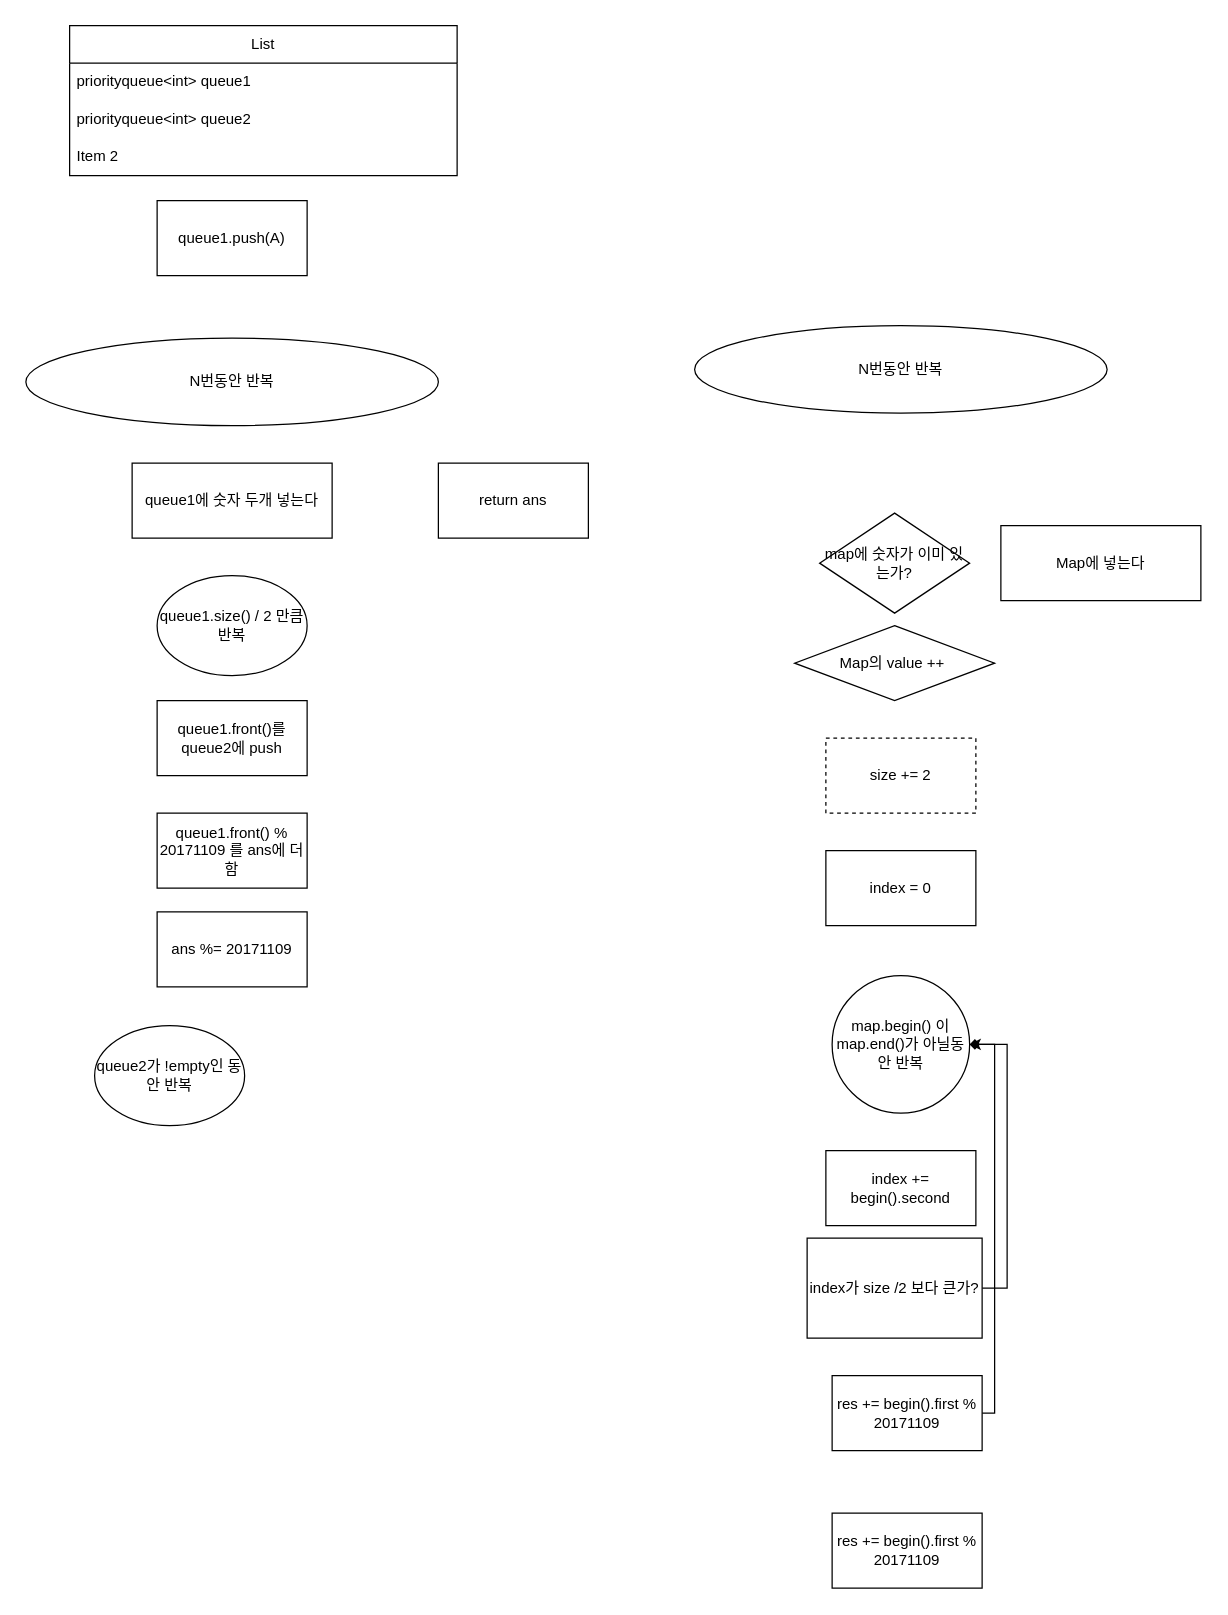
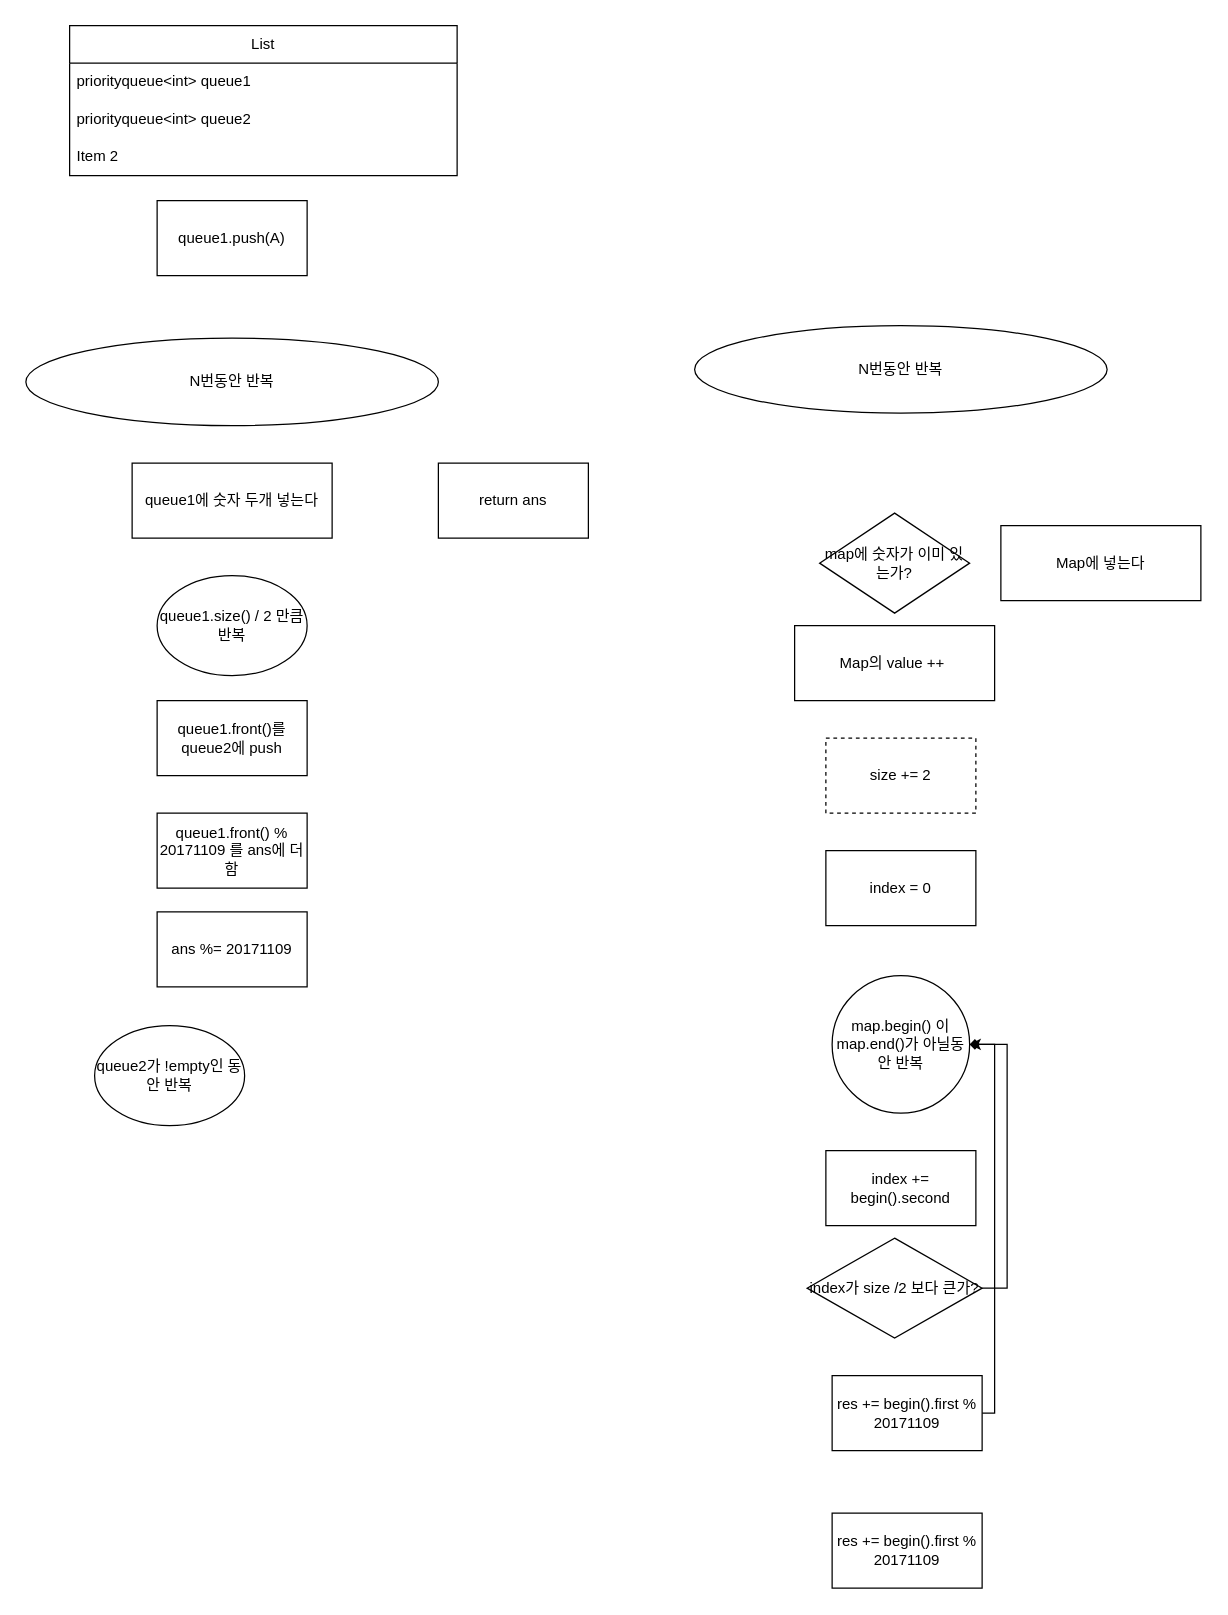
(894, 663) -> (894, 663)
(894, 1288) -> (894, 1288)
